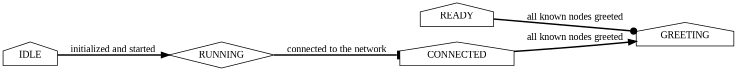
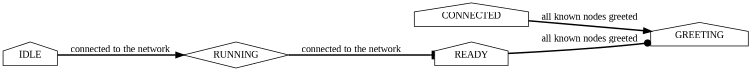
(113, 50) -> (120, 50)
(335, 55) -> (360, 55)
